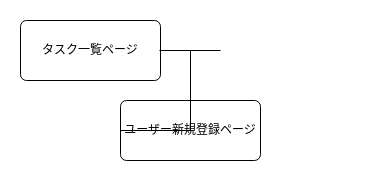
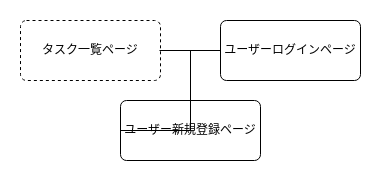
(91, 51) -> (91, 51)
none -> (291, 51)
